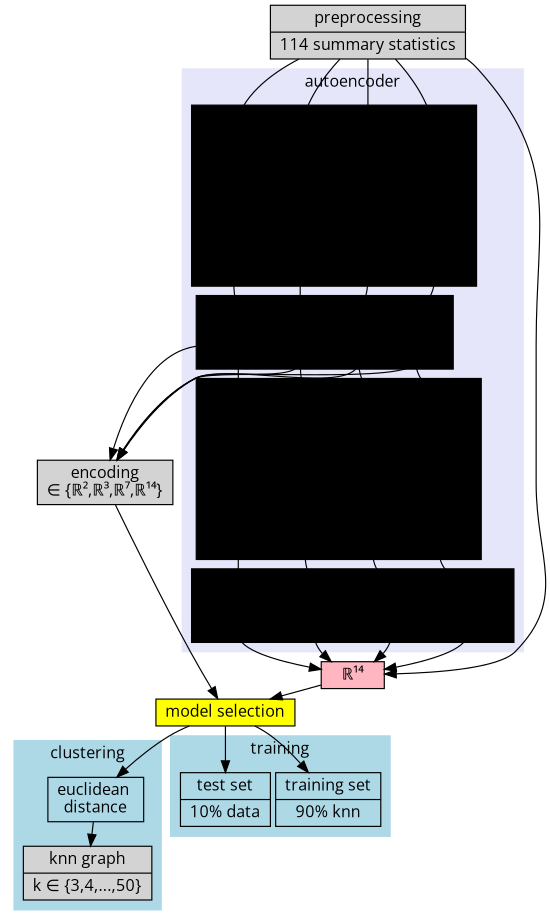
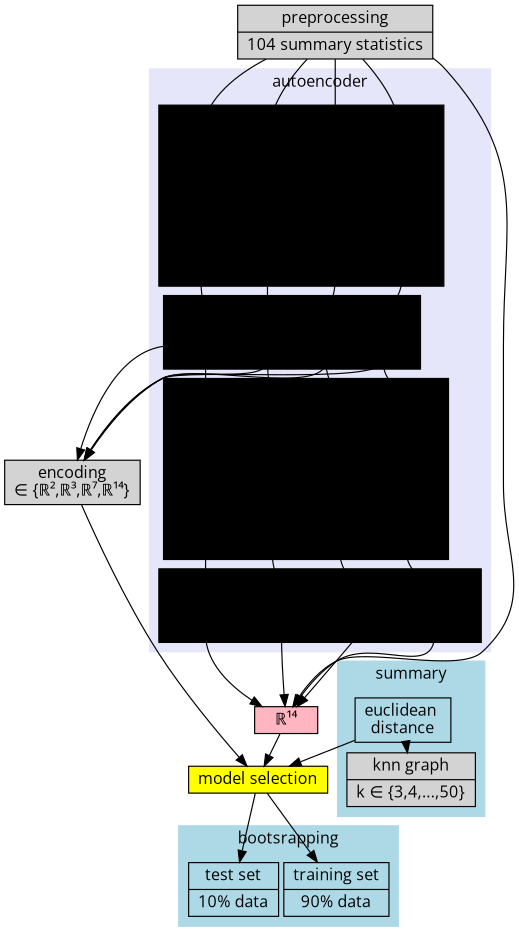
(368, 45) -> (335, 45)
(151, 748) -> (328, 751)
(280, 749) -> (289, 839)
(88, 754) -> (411, 675)
(328, 812) -> (336, 902)
